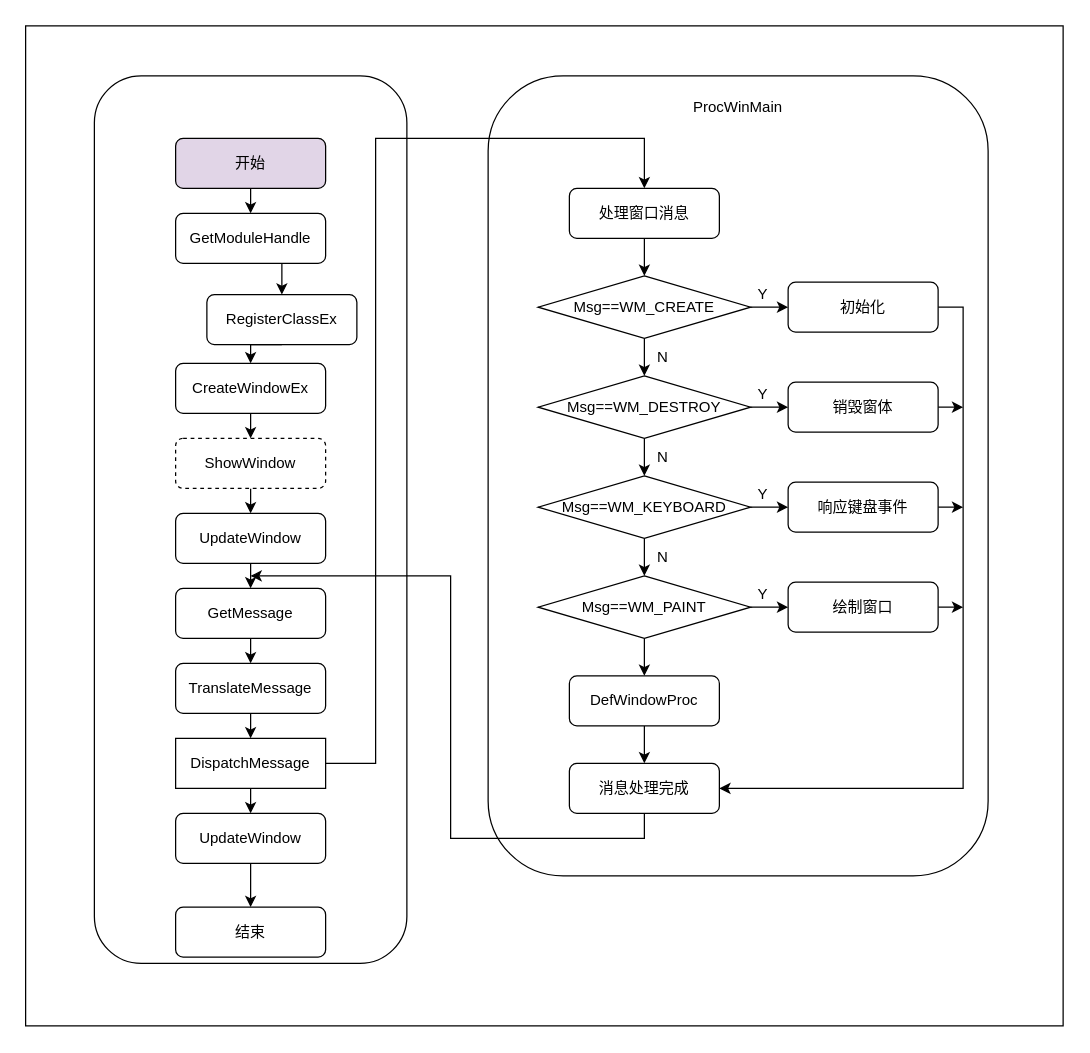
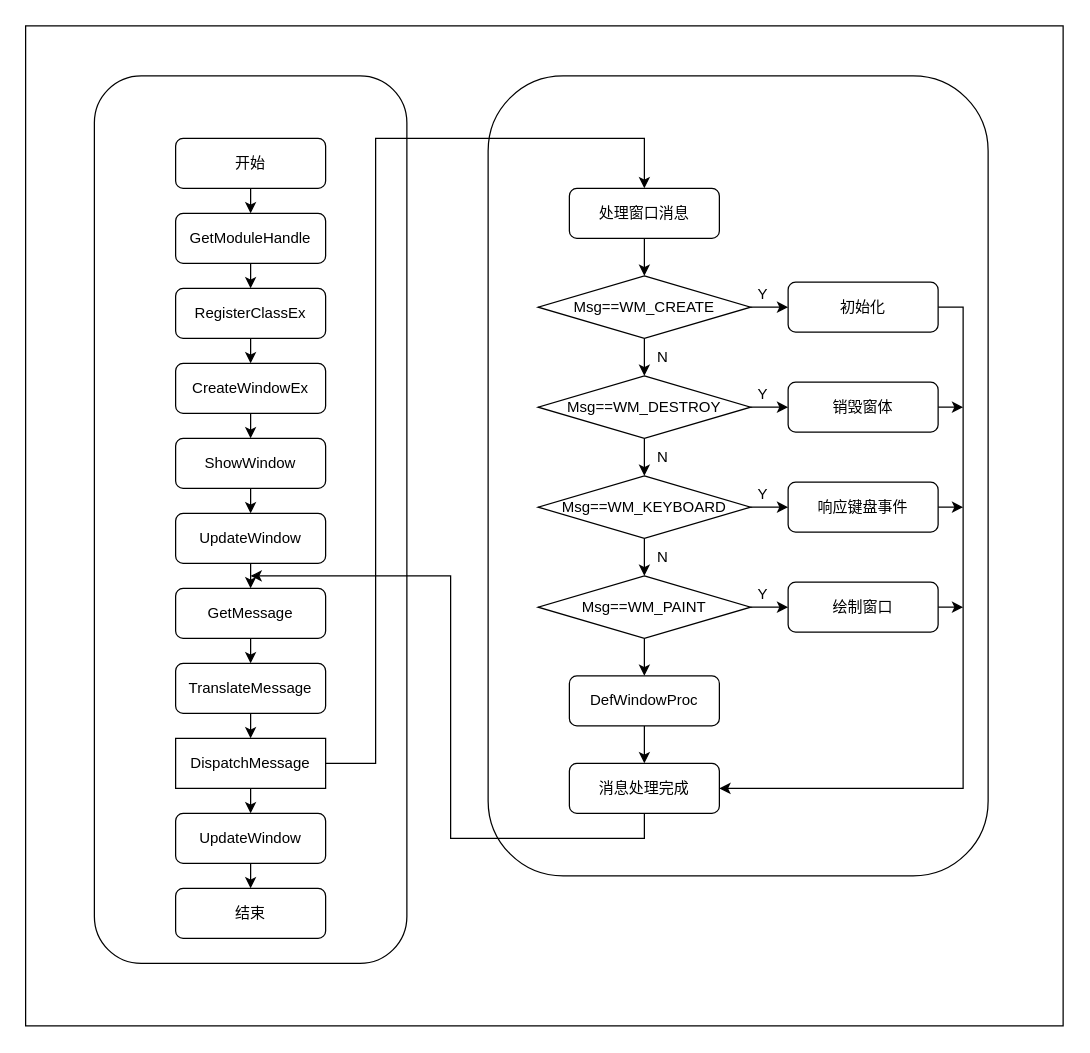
(738, 107) -> none
(251, 163) -> (251, 163)
(282, 319) -> (251, 313)
(251, 463) -> (251, 463)
(251, 932) -> (251, 913)
